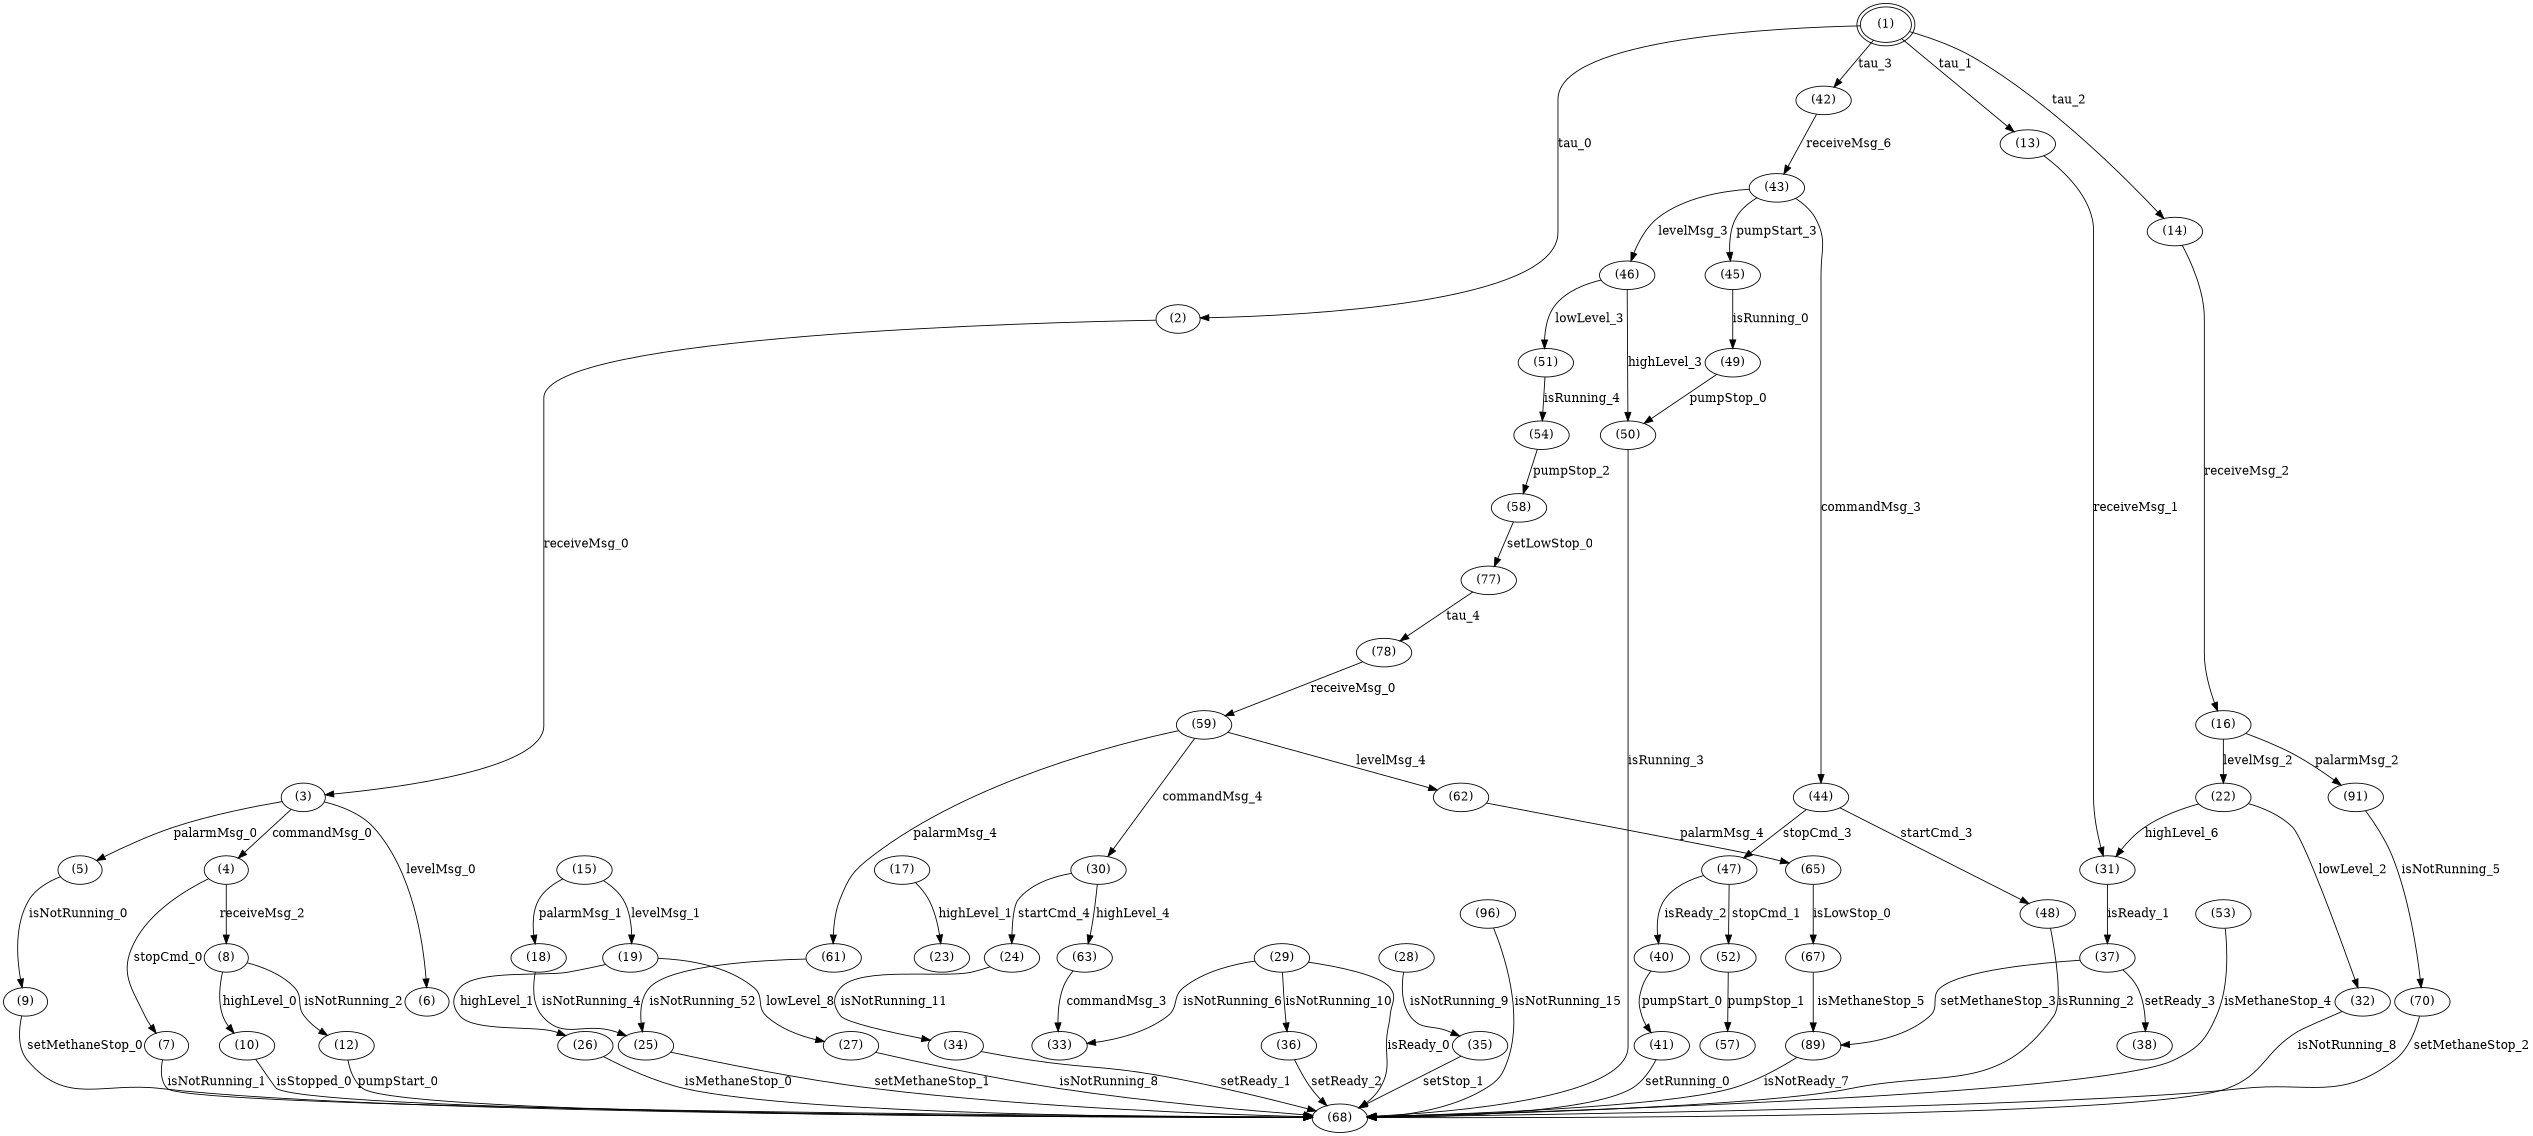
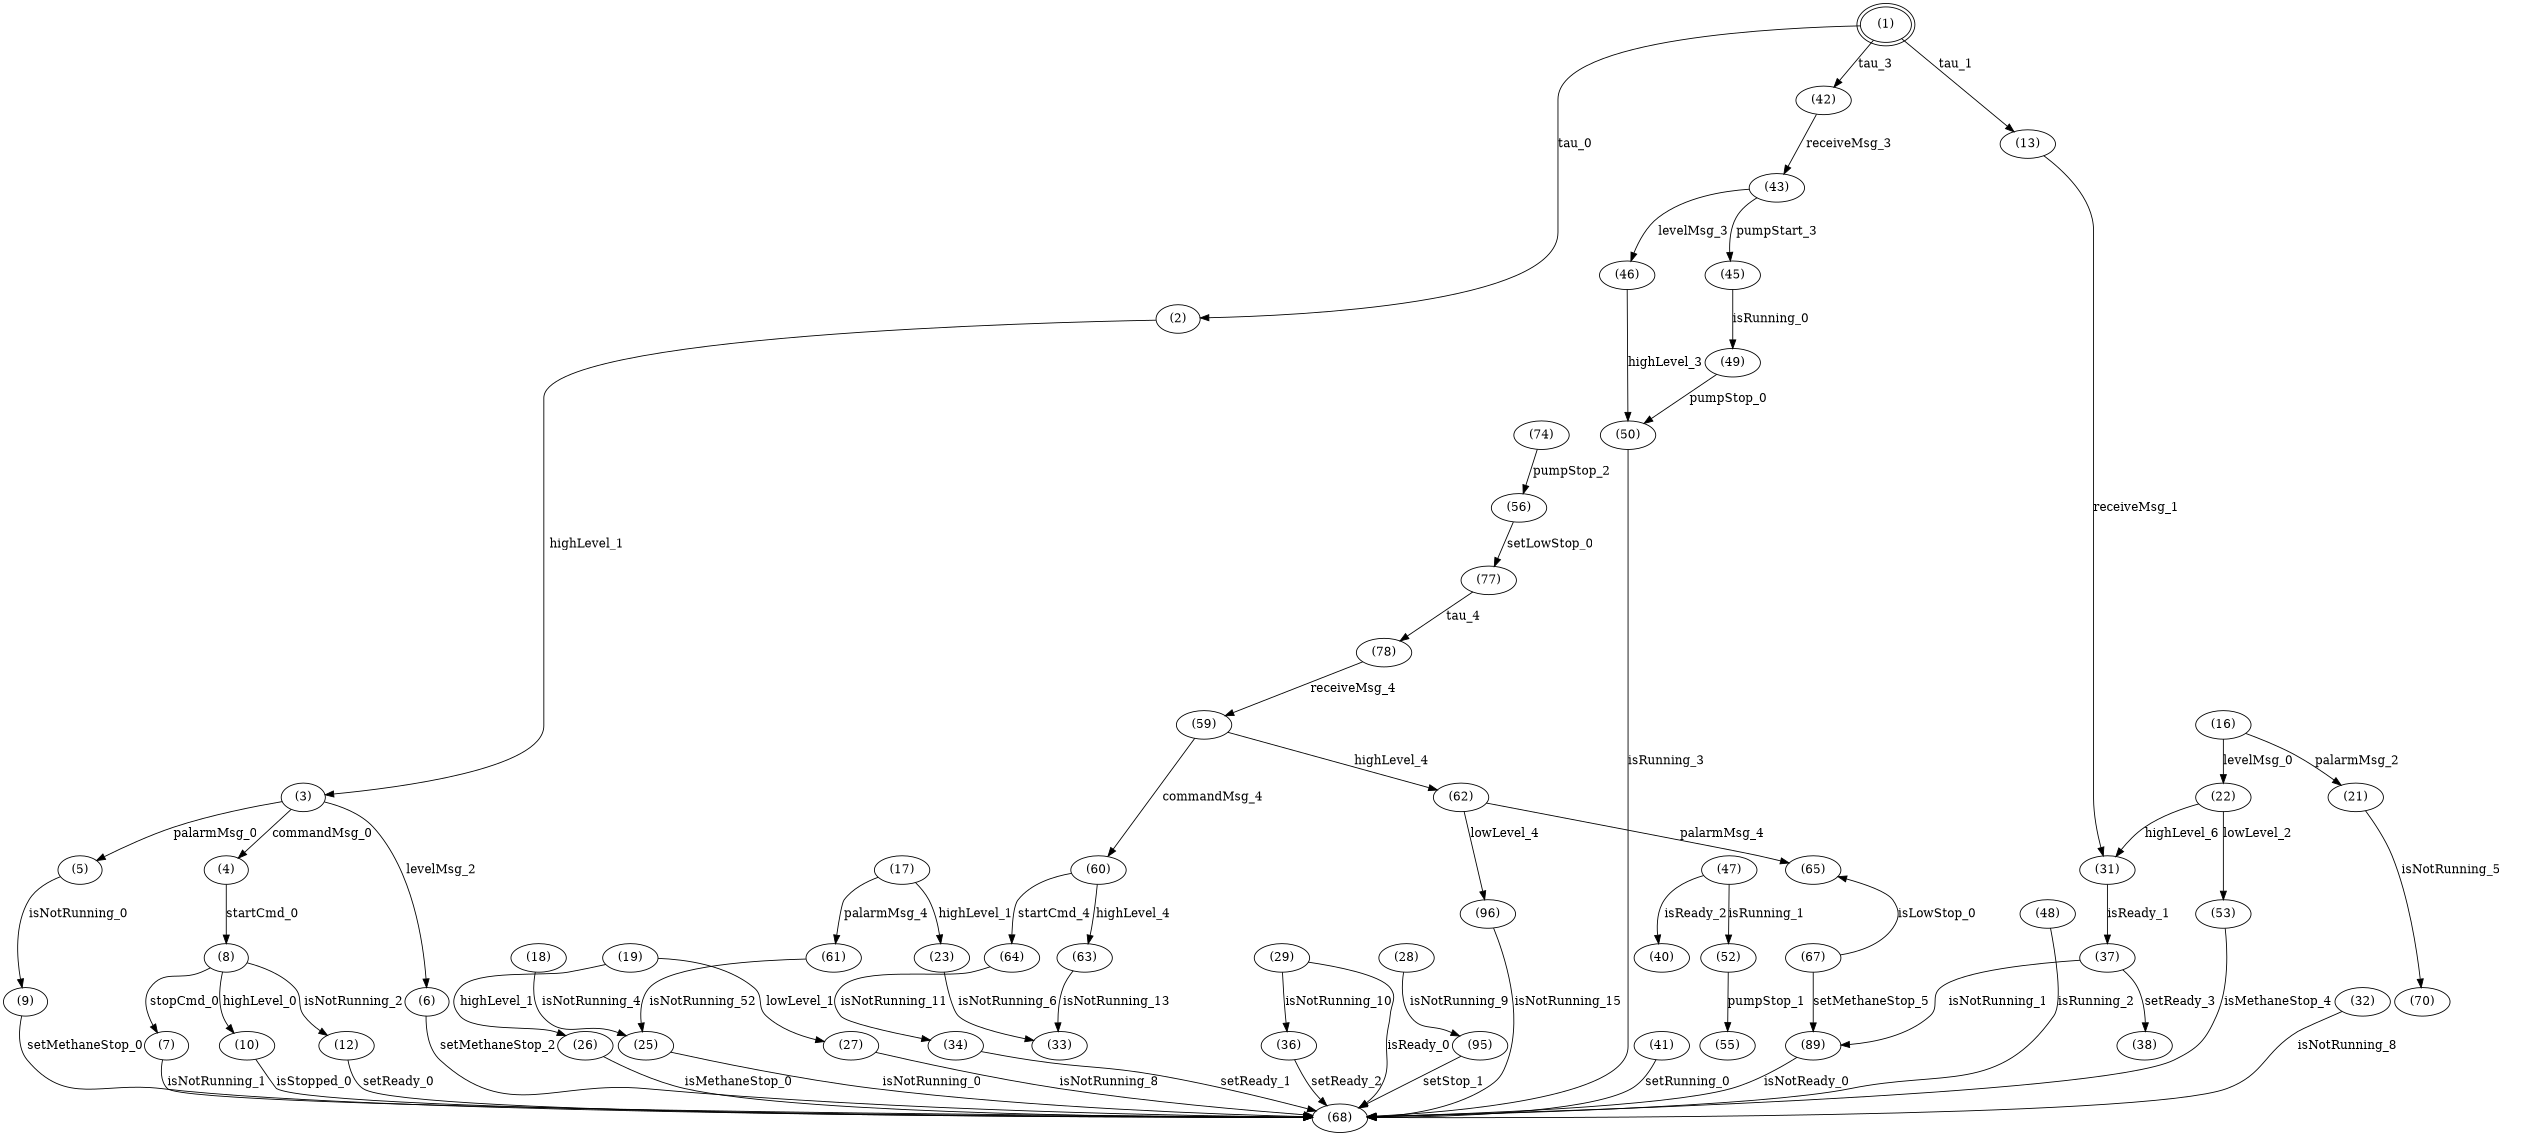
(1849, 144) -> (1849, 144)
(2175, 232) -> none
(1546, 363) -> none
(1541, 435) -> (1541, 435)
(1519, 508) -> (1519, 508)
(587, 544) -> (587, 544)
(1353, 689) -> (1353, 689)
(1391, 761) -> (1391, 761)
(2258, 761) -> (2258, 761)
(977, 796) -> (846, 898)
(1821, 797) -> none
(2356, 797) -> (2356, 797)
none -> (1473, 851)
(441, 870) -> (441, 870)
(584, 870) -> none
(1098, 870) -> (1098, 870)
(2317, 879) -> (2223, 851)
(1813, 910) -> (1897, 919)
(263, 914) -> (263, 914)
(1766, 914) -> (1766, 914)
(137, 938) -> (160, 979)
(1012, 958) -> (1012, 958)
(1639, 997) -> none
(800, 1002) -> (800, 1002)
(1117, 1002) -> (1117, 1002)
(1175, 1002) -> (969, 1022)
(1871, 1002) -> (1871, 1002)
(1998, 1002) -> (1998, 1002)
(1480, 1046) -> (1480, 1046)
(1728, 1046) -> (1728, 1046)
(398, 1082) -> (398, 1082)
(932, 1082) -> (932, 1082)
(1807, 1082) -> (1807, 1082)
(1914, 1106) -> (659, 1090)
